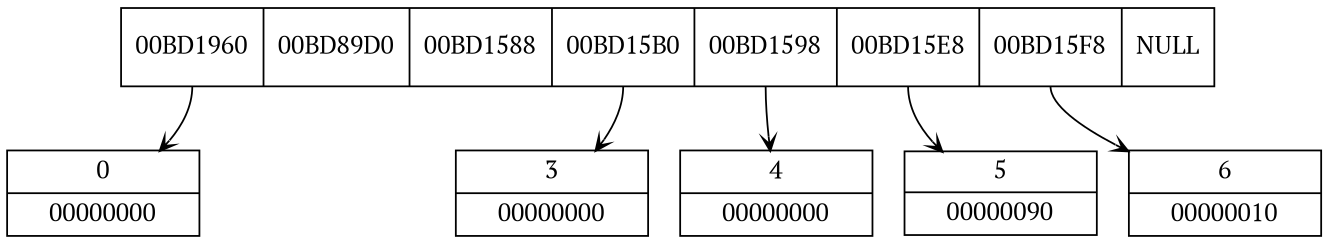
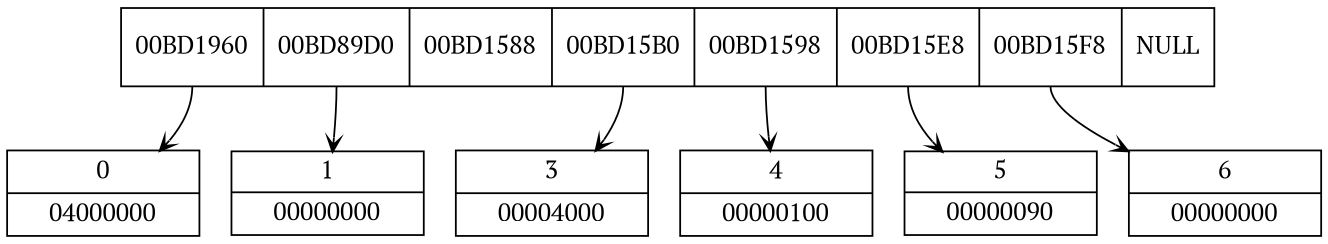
none -> (328, 193)
(103, 214) -> (103, 214)
(552, 214) -> (552, 214)
(776, 214) -> (776, 214)
(1225, 214) -> (1225, 214)
